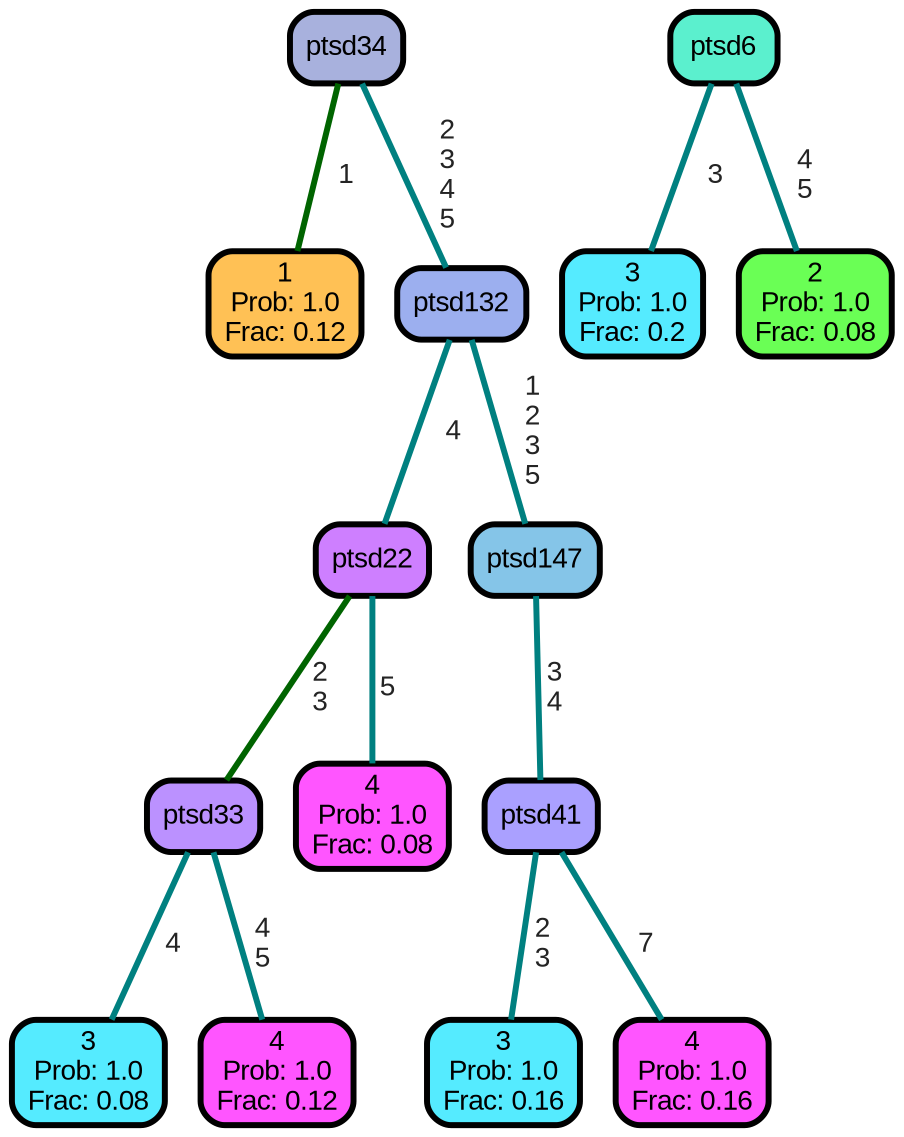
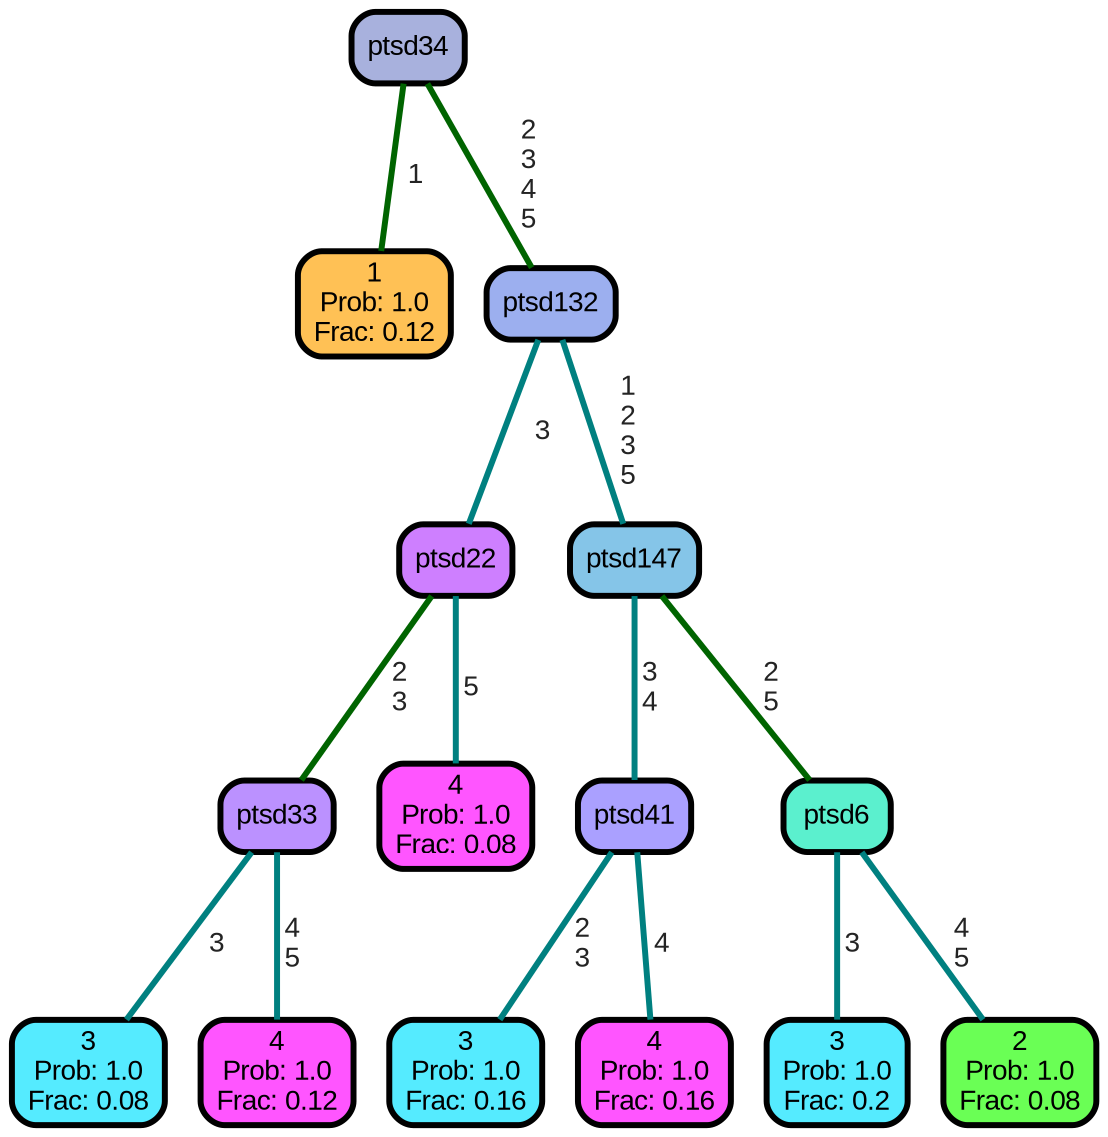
(404, 176) -> (480, 176)
(450, 432) -> (539, 432)
none -> (736, 688)
(170, 944) -> (214, 944)
(643, 944) -> (658, 944)
